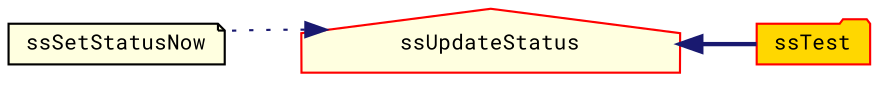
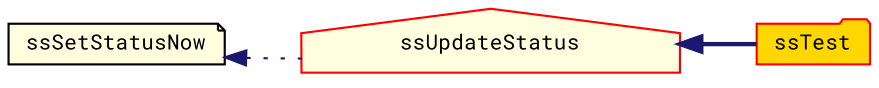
(265, 30) -> (274, 58)
